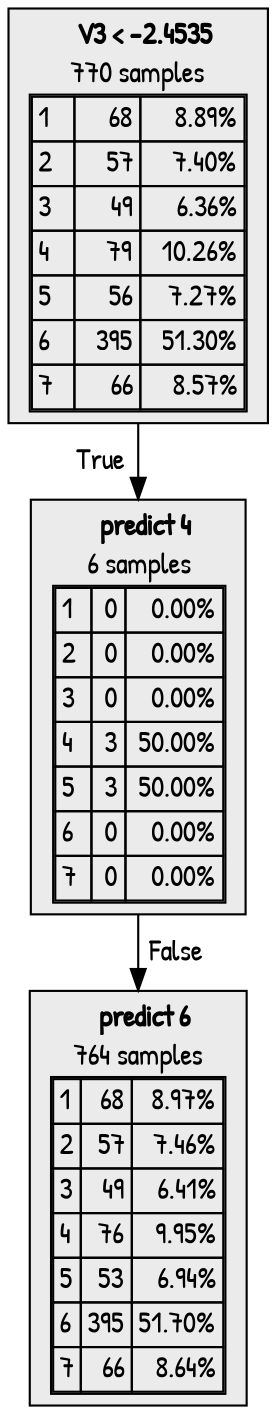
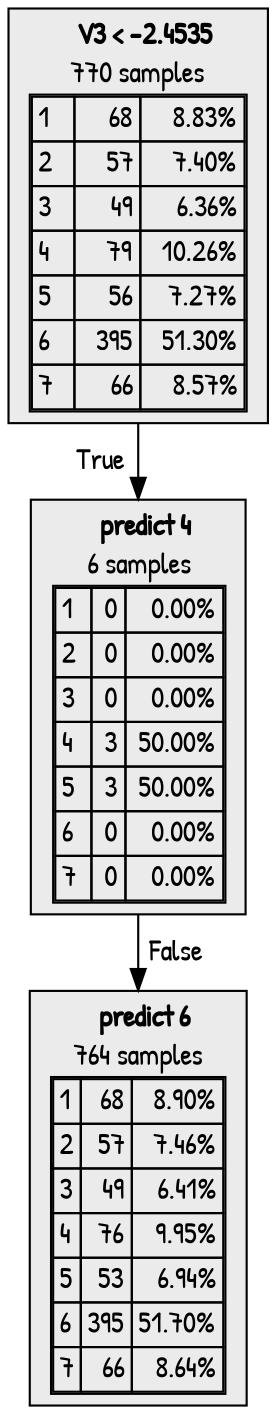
(206, 118) -> (205, 118)
(184, 1100) -> (185, 1100)
